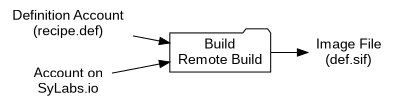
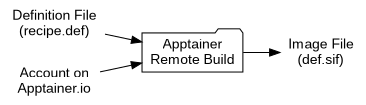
(68, 24) -> (55, 24)
(220, 52) -> (192, 52)
(68, 81) -> (55, 81)
